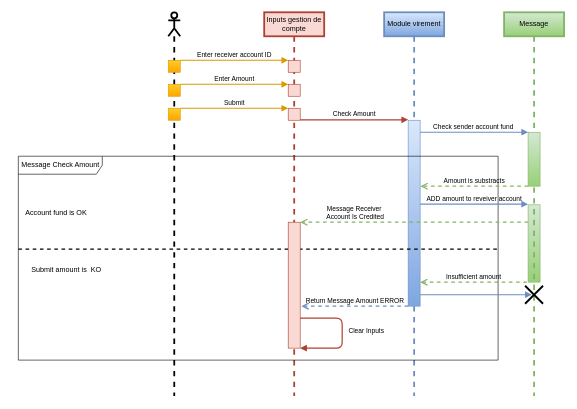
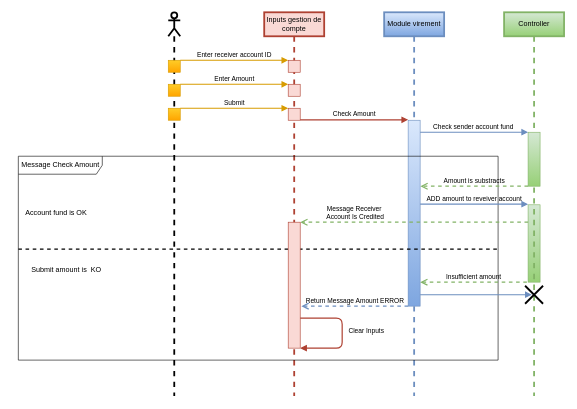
(534, 24) -> (534, 24)
